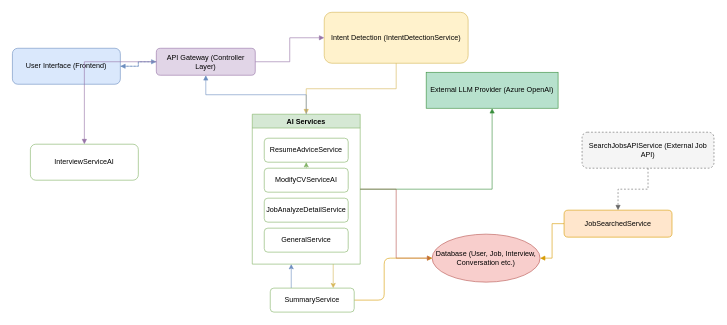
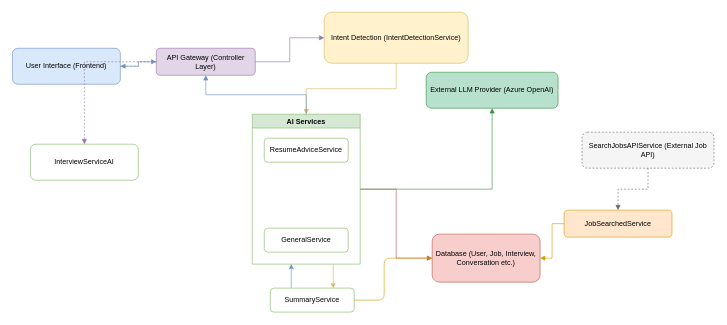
(84, 74) -> (84, 74)
(492, 90) -> (492, 90)
(306, 167) -> none
(306, 180) -> none
(306, 210) -> none
(486, 258) -> (486, 258)
